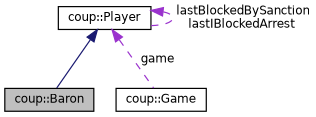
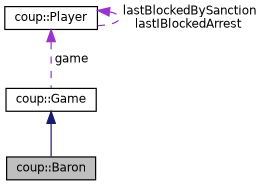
(74, 64) -> (51, 140)
